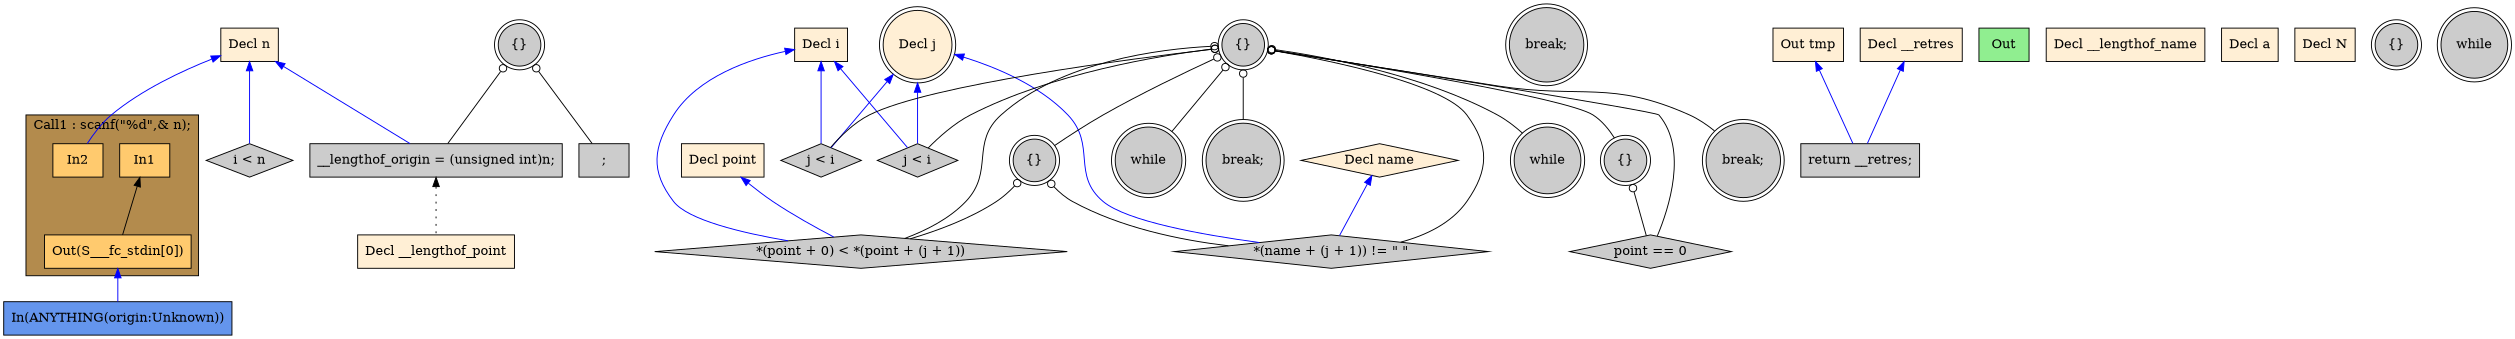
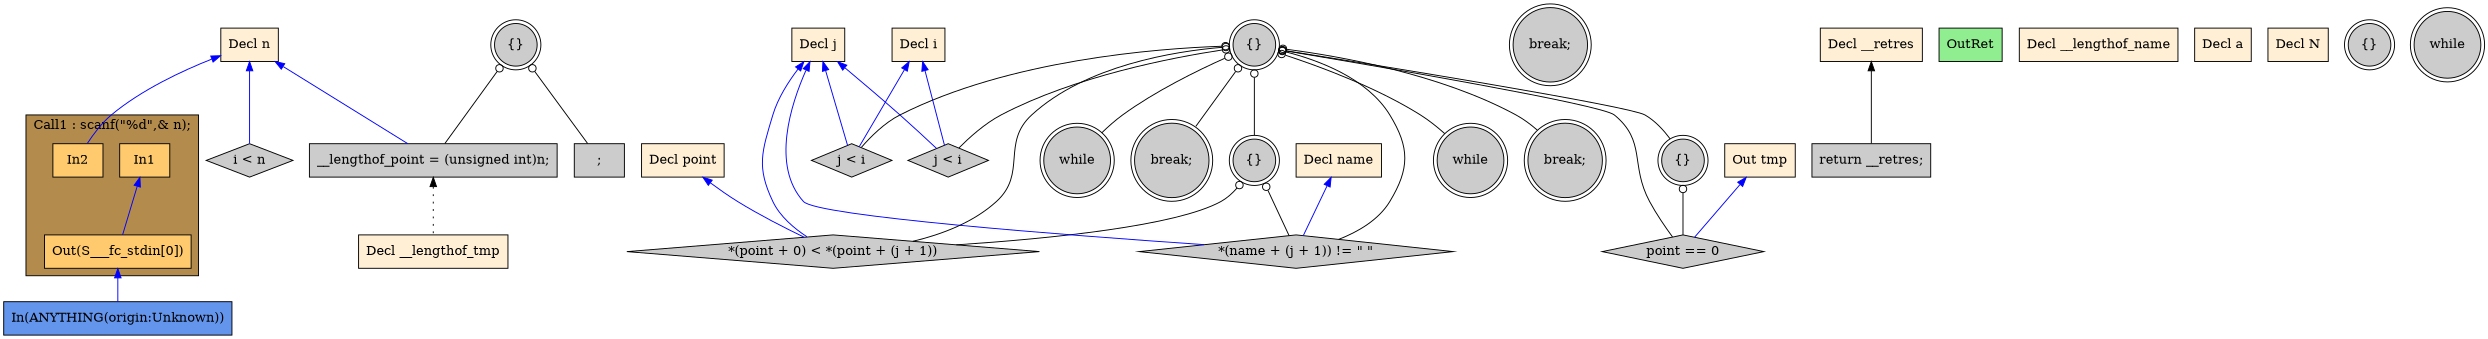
(918, 45) -> (818, 45)
(2004, 45) -> (1971, 45)
(1836, 107) -> (1717, 211)
(1884, 107) -> (1871, 107)
(658, 154) -> (763, 157)
(436, 160) -> (433, 160)
(1380, 160) -> (1339, 160)
(130, 211) -> (130, 211)
(436, 252) -> (433, 252)
